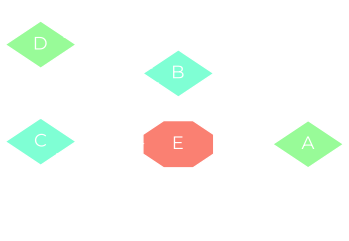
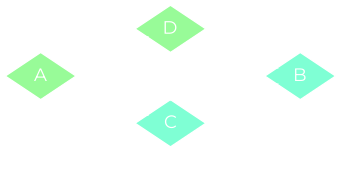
(178, 144) -> none
